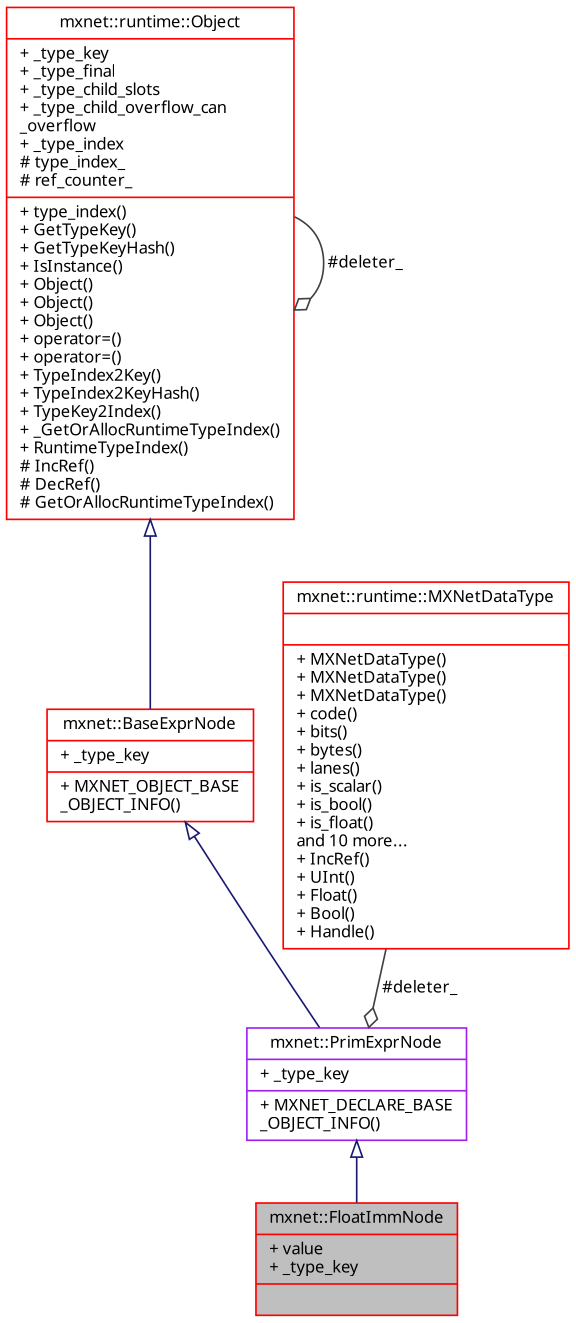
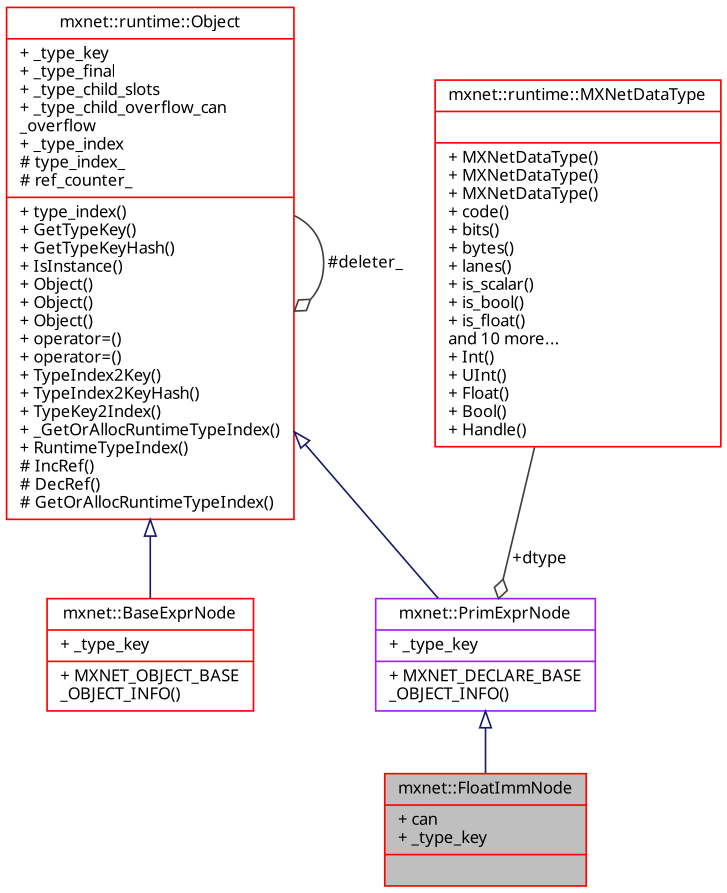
(334, 860) -> (471, 358)
(256, 932) -> (372, 522)
(419, 988) -> (538, 559)
(297, 1249) -> (419, 820)
